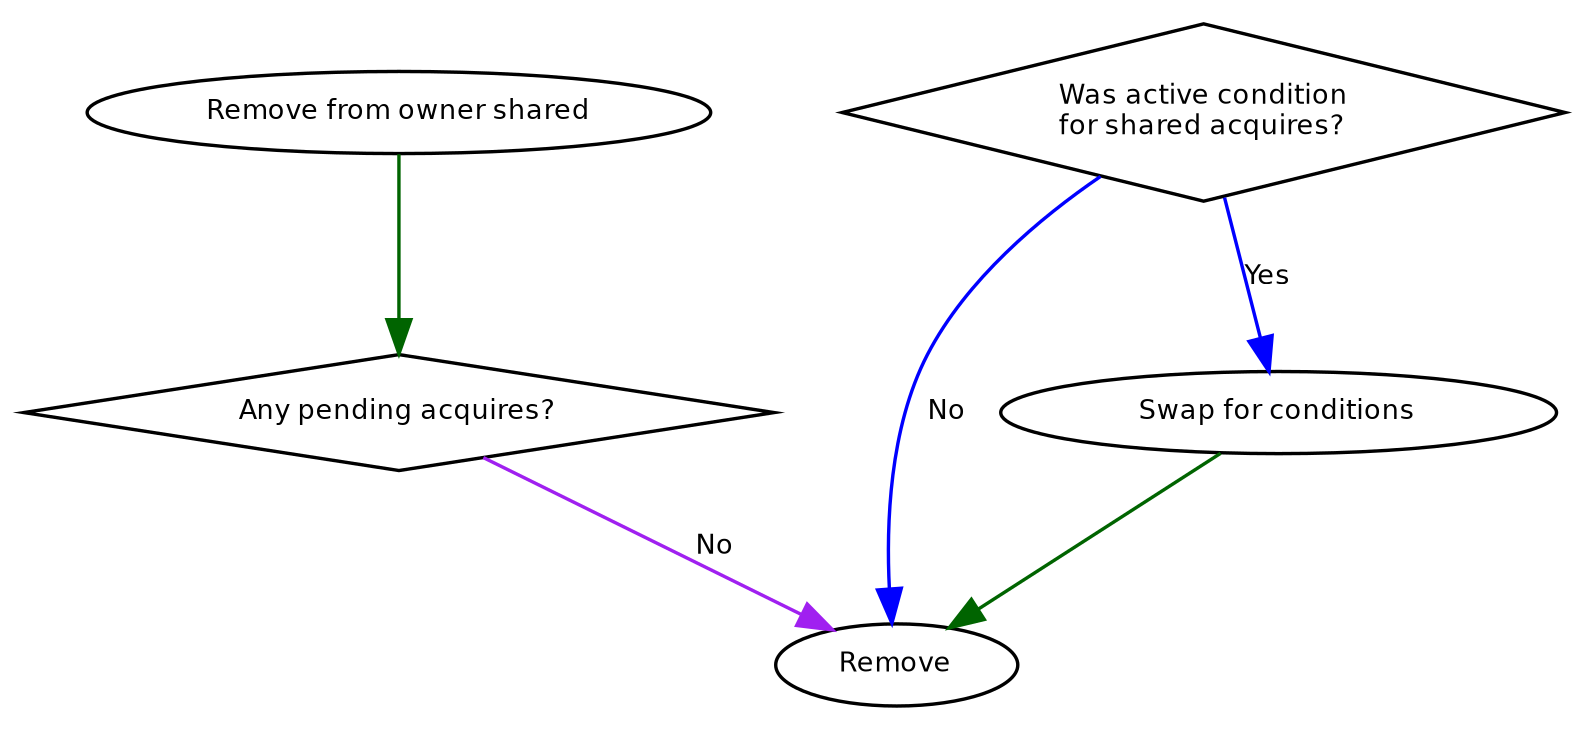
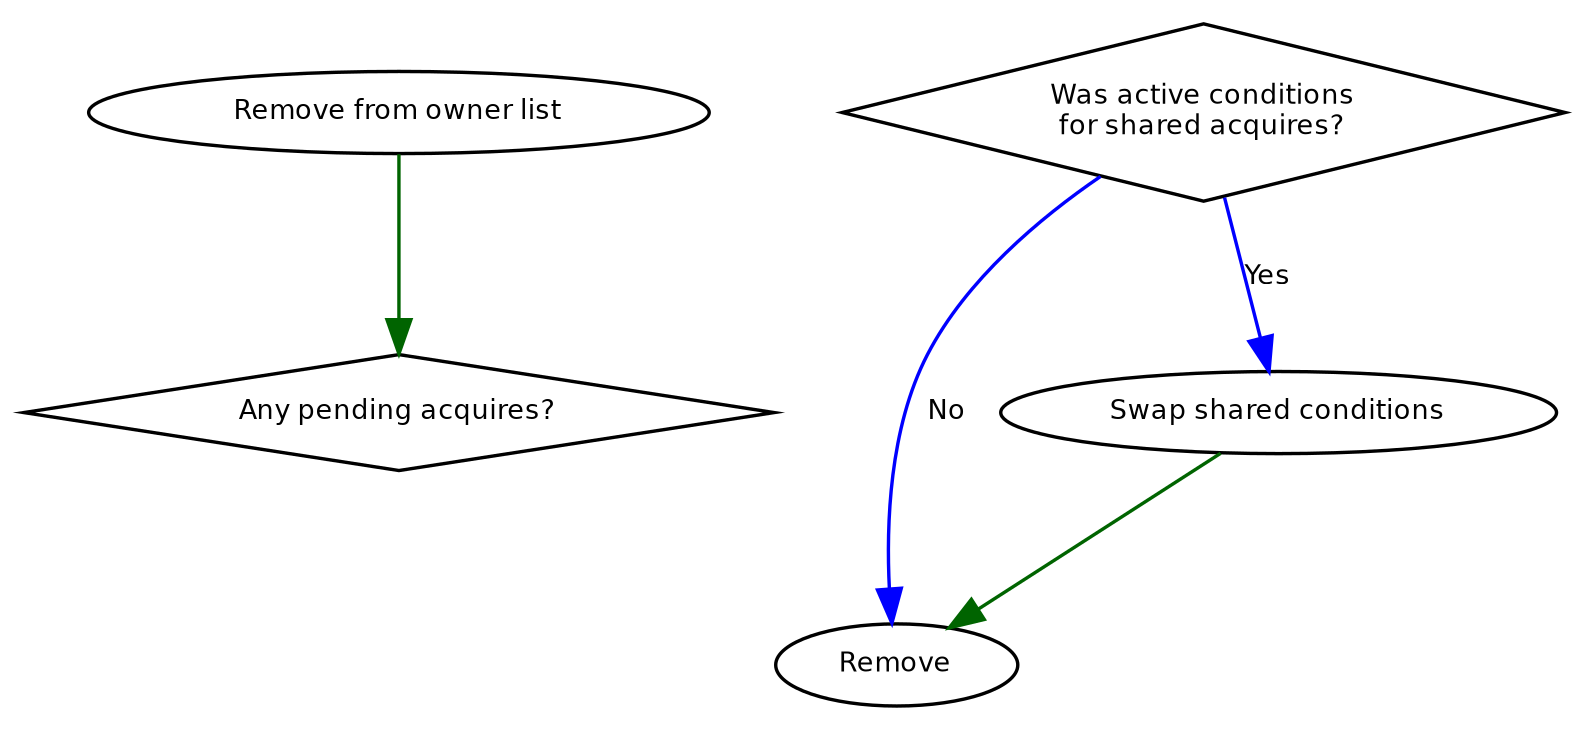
(399, 113) -> (399, 113)
(1204, 113) -> (1204, 113)
(1279, 413) -> (1279, 413)
(642, 536) -> none
